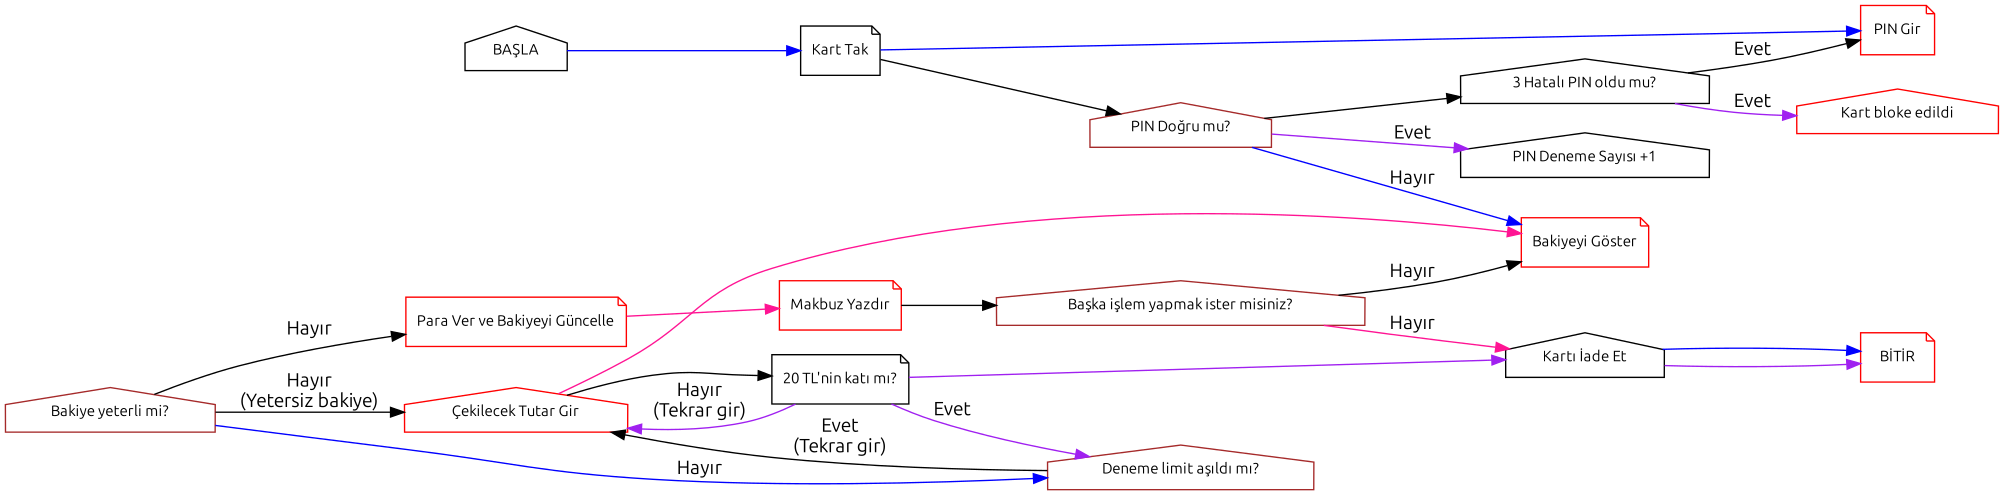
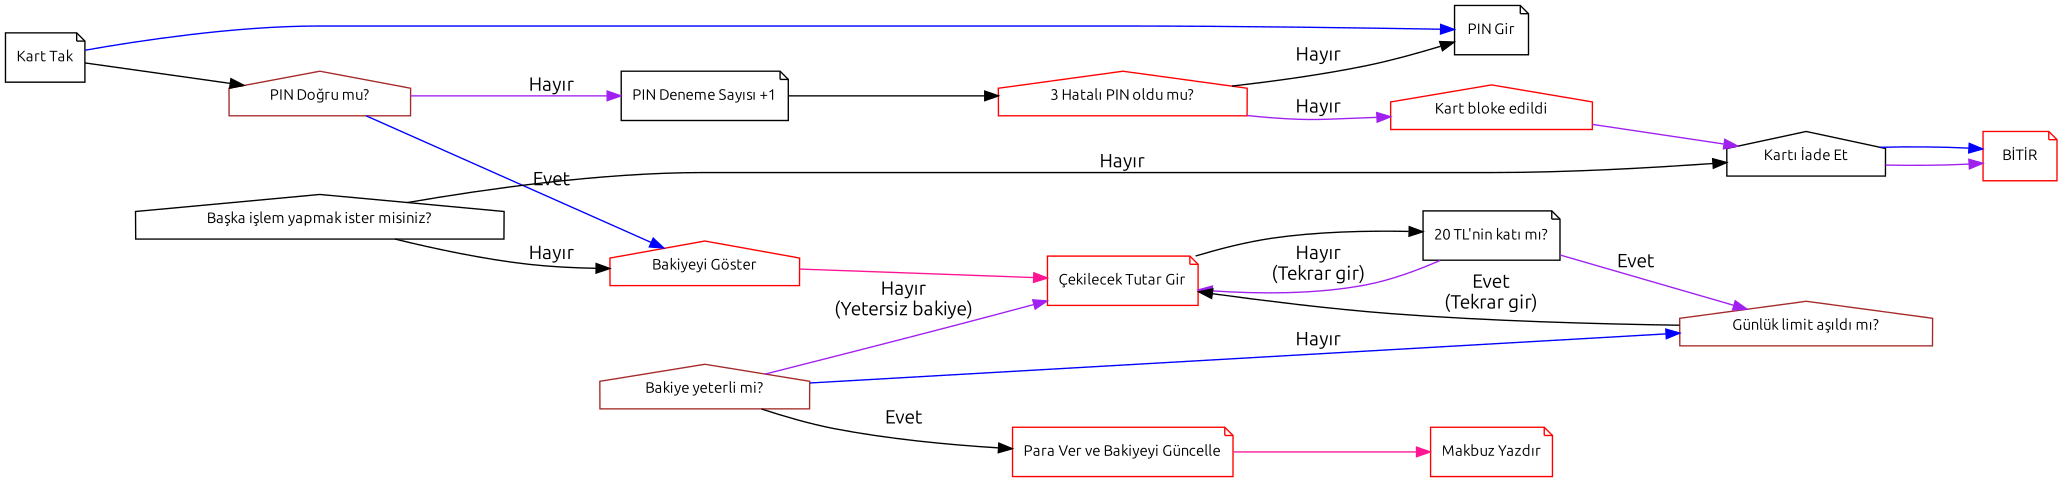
(1898, 30) -> (1491, 30)
(1753, 50) -> (1319, 55)
(516, 51) -> none
(1585, 84) -> (1123, 96)
(1753, 102) -> (1319, 108)
(1356, 108) -> (887, 96)
(1413, 134) -> (552, 86)
(1585, 157) -> (705, 96)
(1413, 179) -> (552, 180)
(1013, 223) -> (917, 273)
(1585, 242) -> (705, 266)
(942, 305) -> none
(1181, 305) -> (320, 219)
(310, 329) -> (904, 418)
(1410, 337) -> (1060, 173)
(1200, 369) -> (1658, 134)
(303, 412) -> (900, 340)
(516, 412) -> (1123, 281)
(1181, 470) -> (1806, 326)
